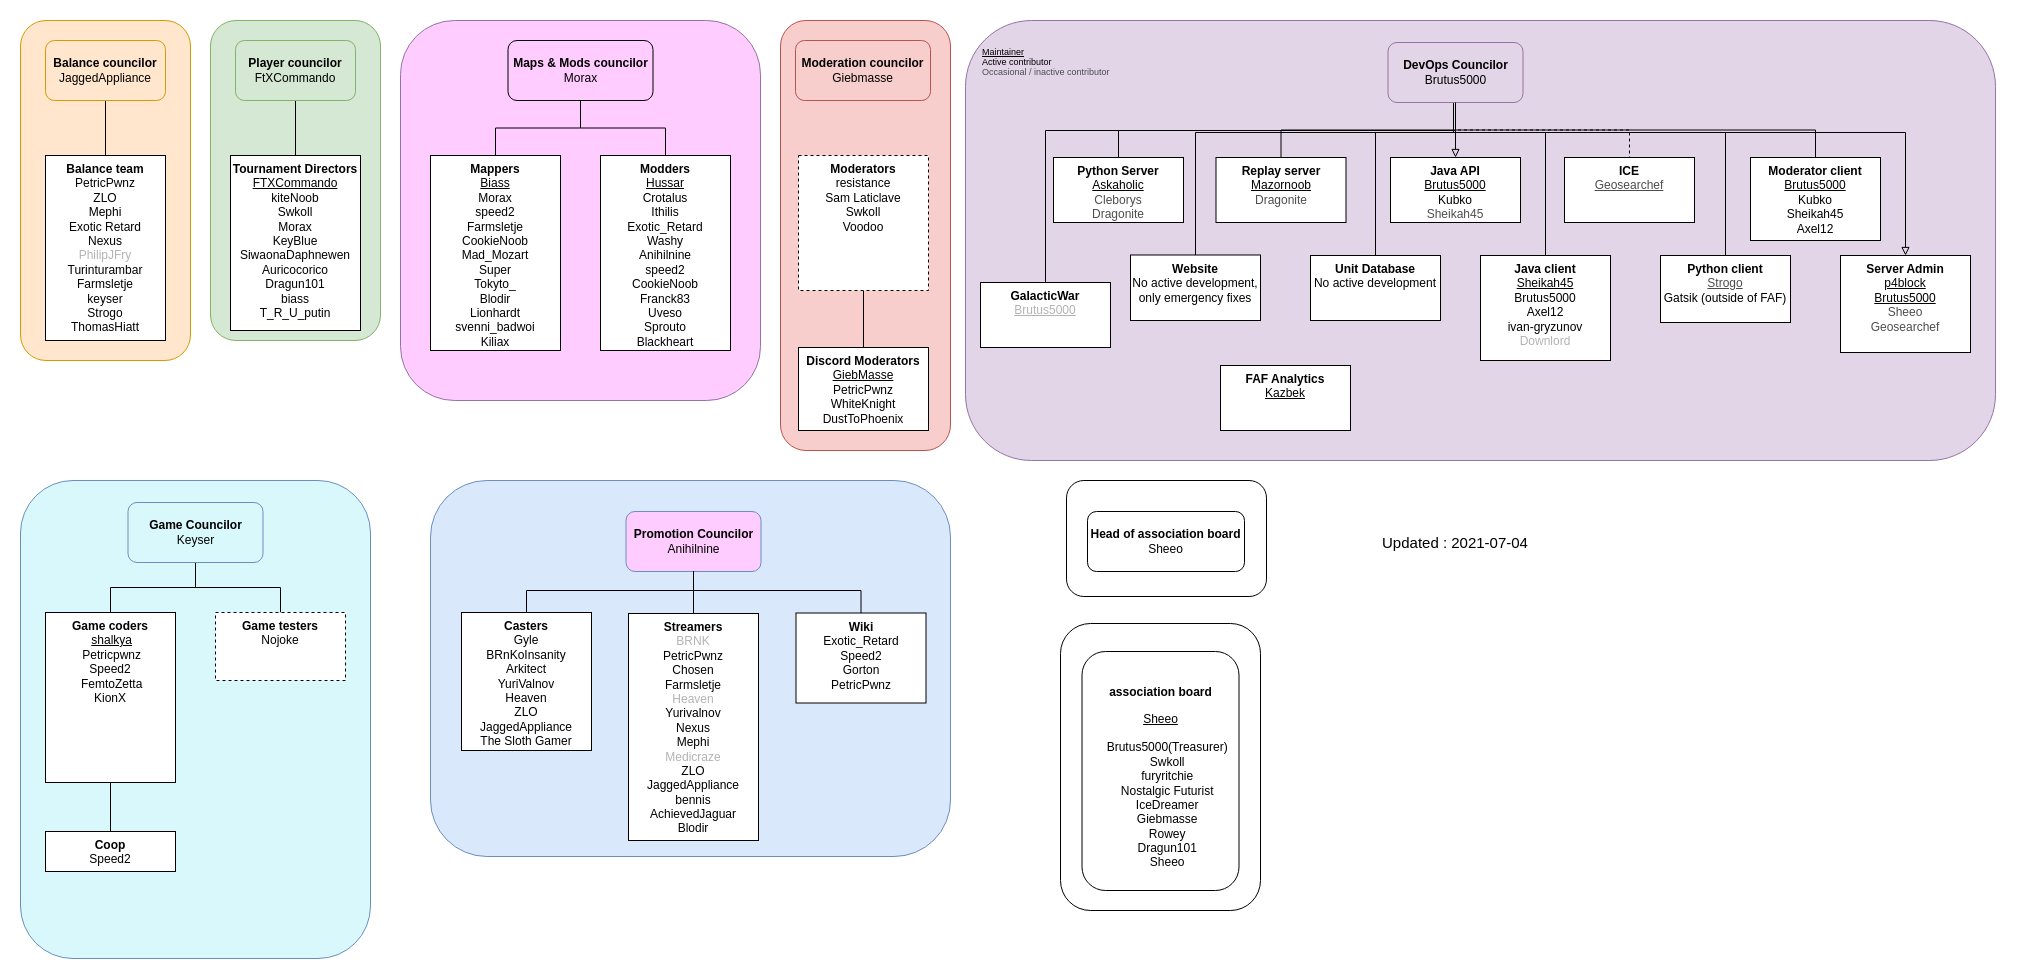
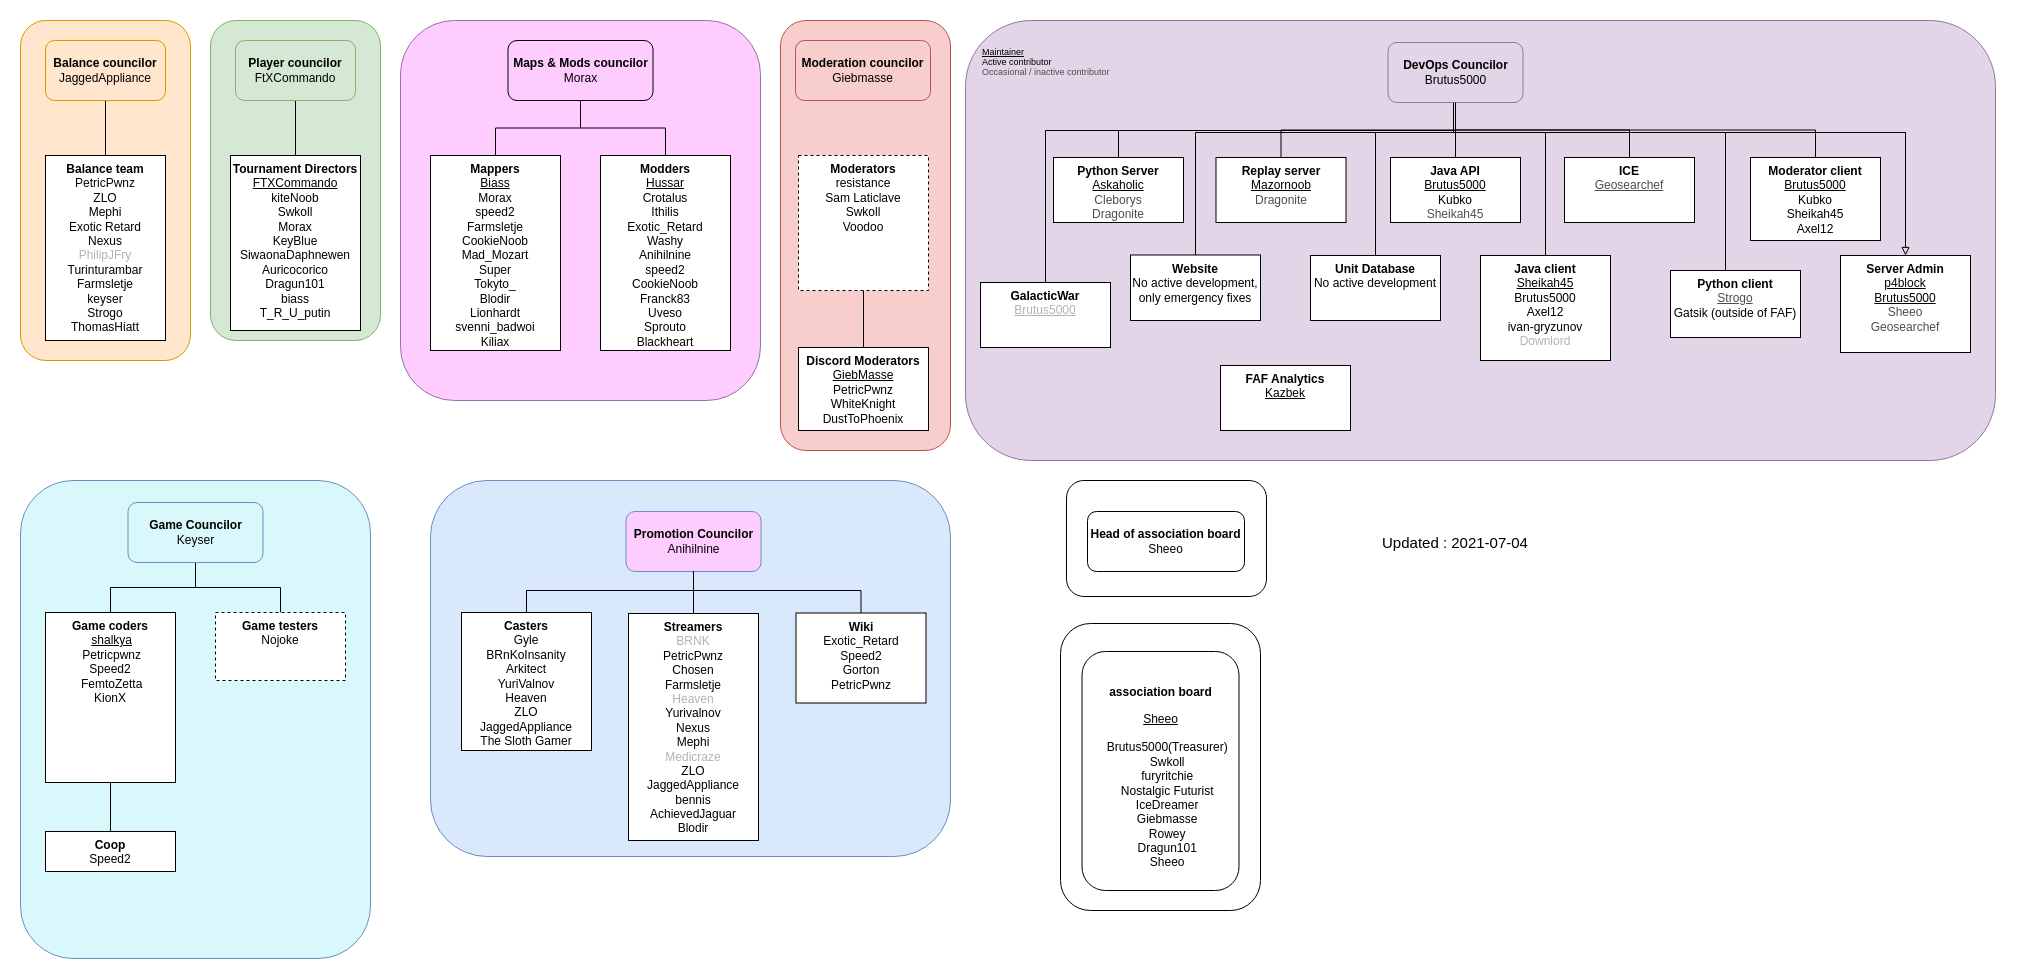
(1630, 145) -> (1630, 145)
(1456, 148) -> (1456, 152)
(1726, 289) -> (1736, 304)
